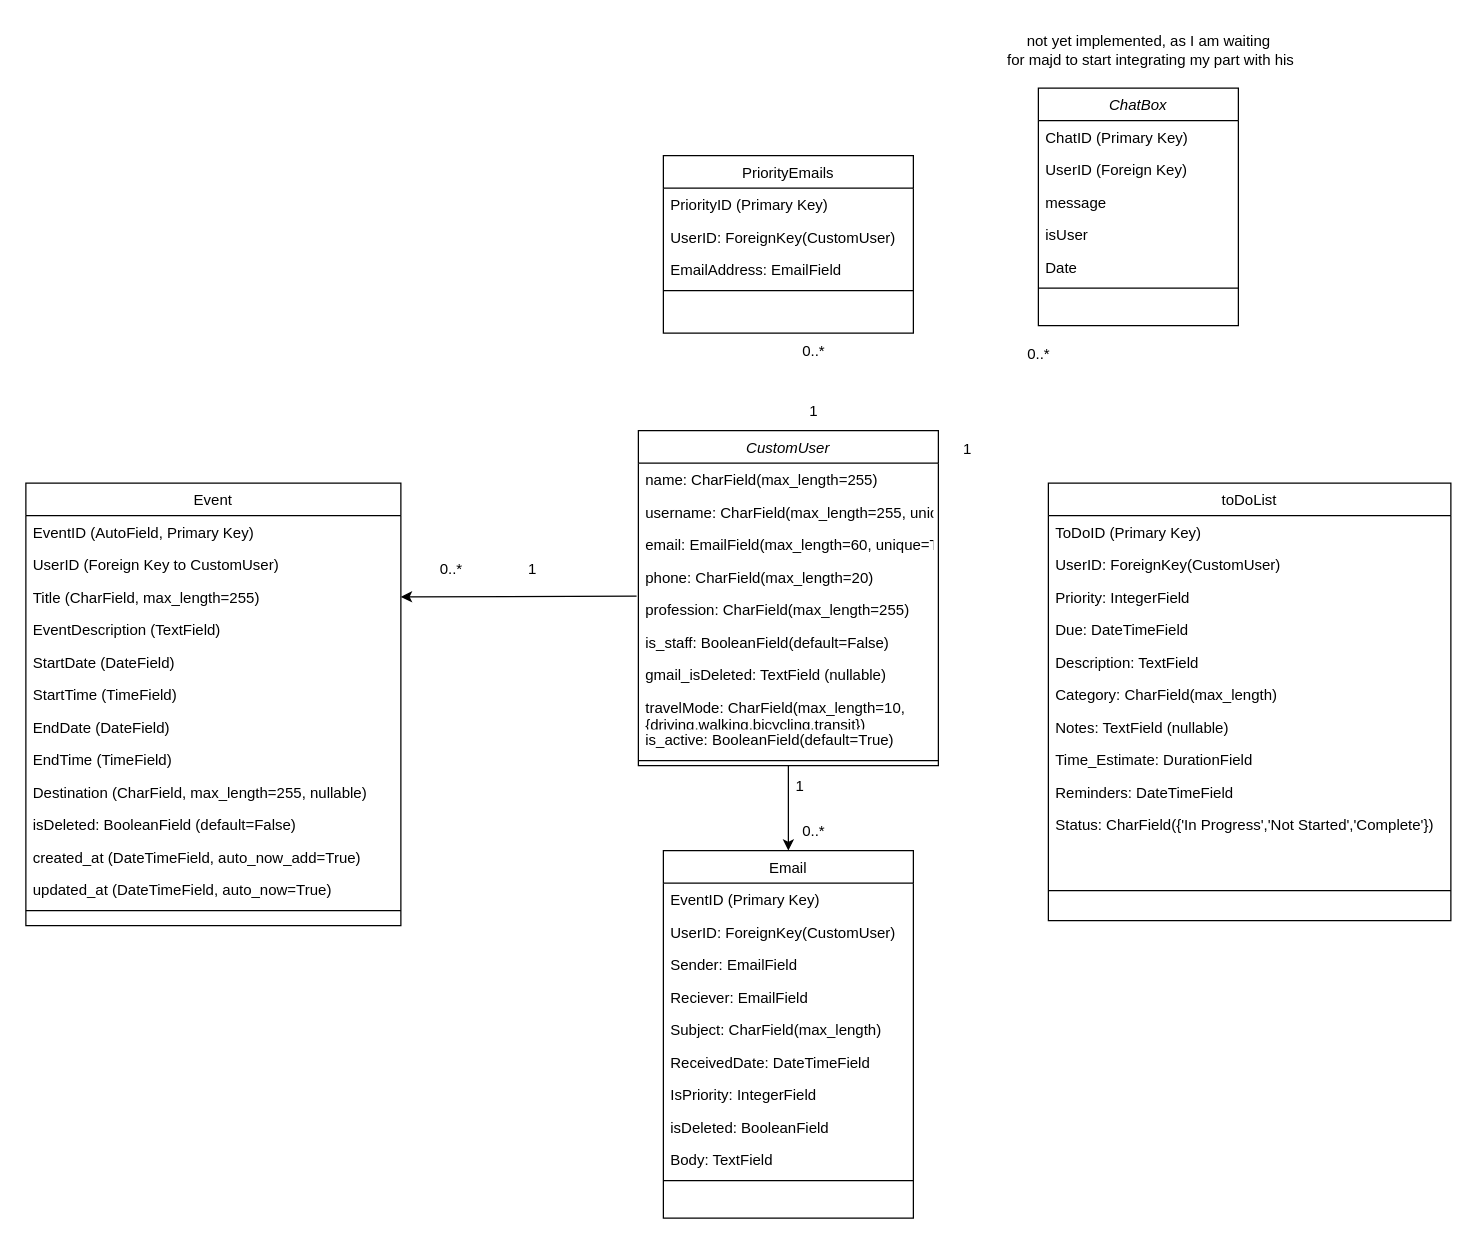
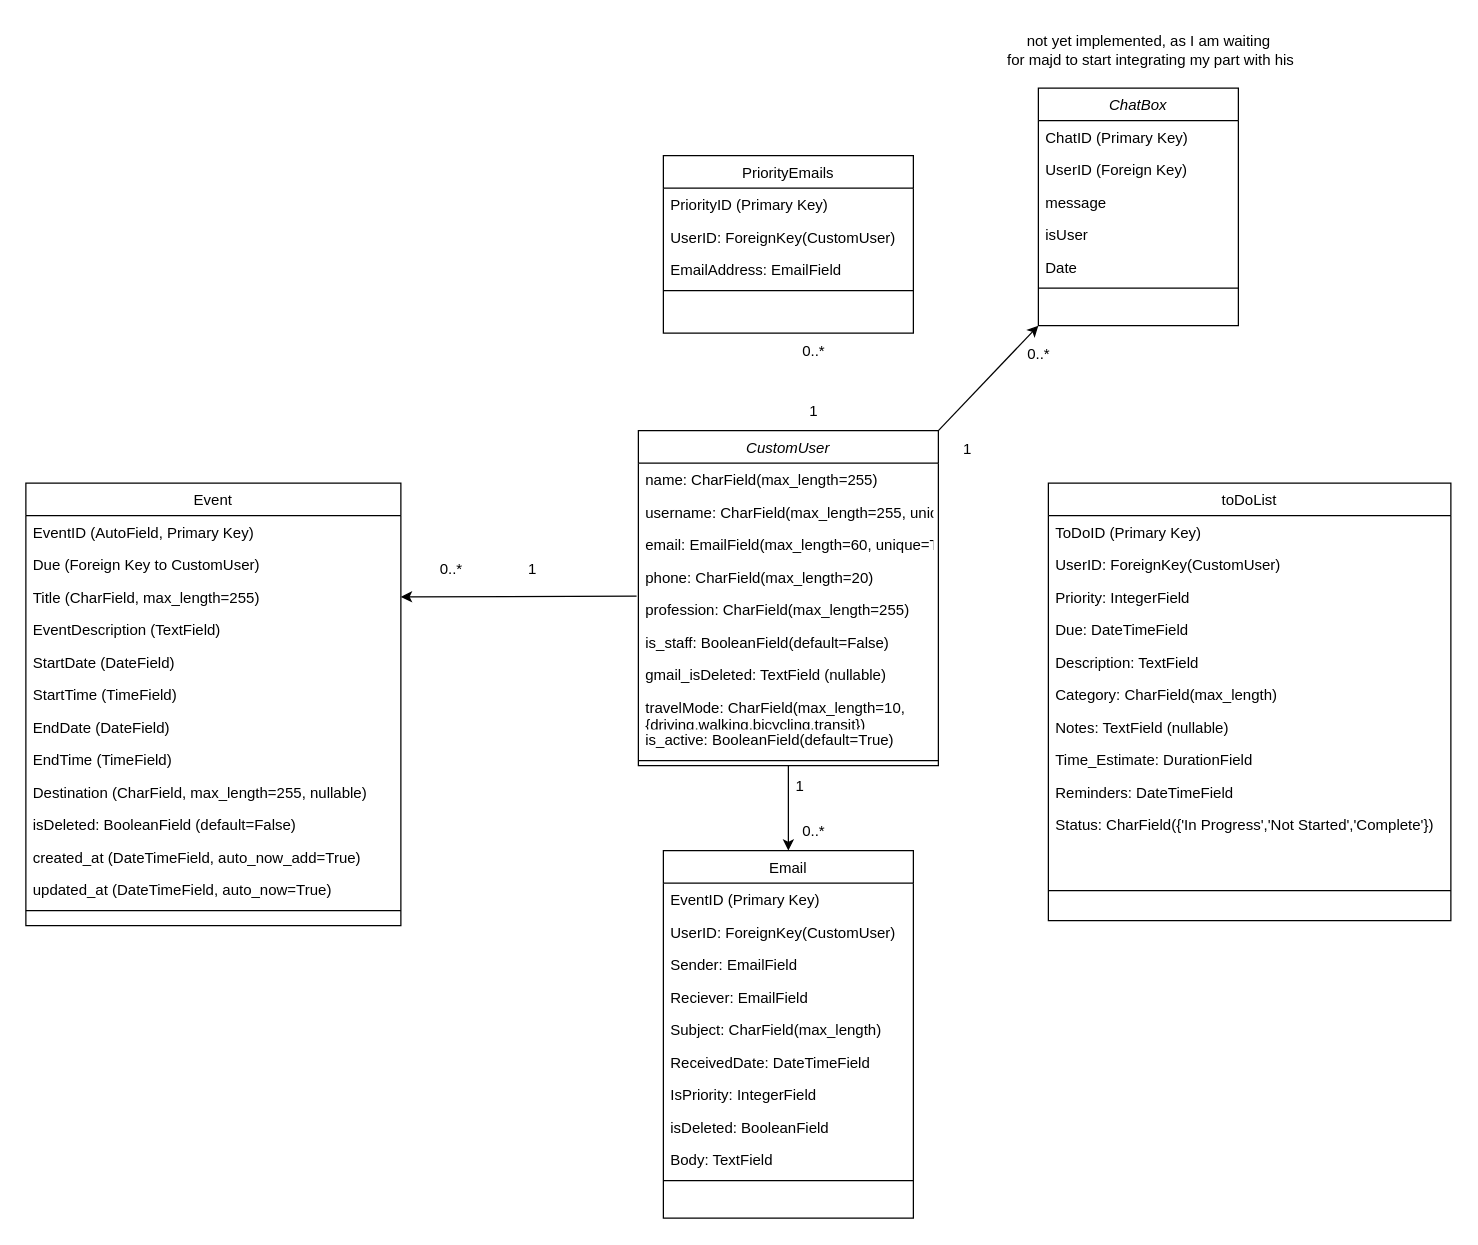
none -> (985, 381)
(166, 565) -> (153, 565)
